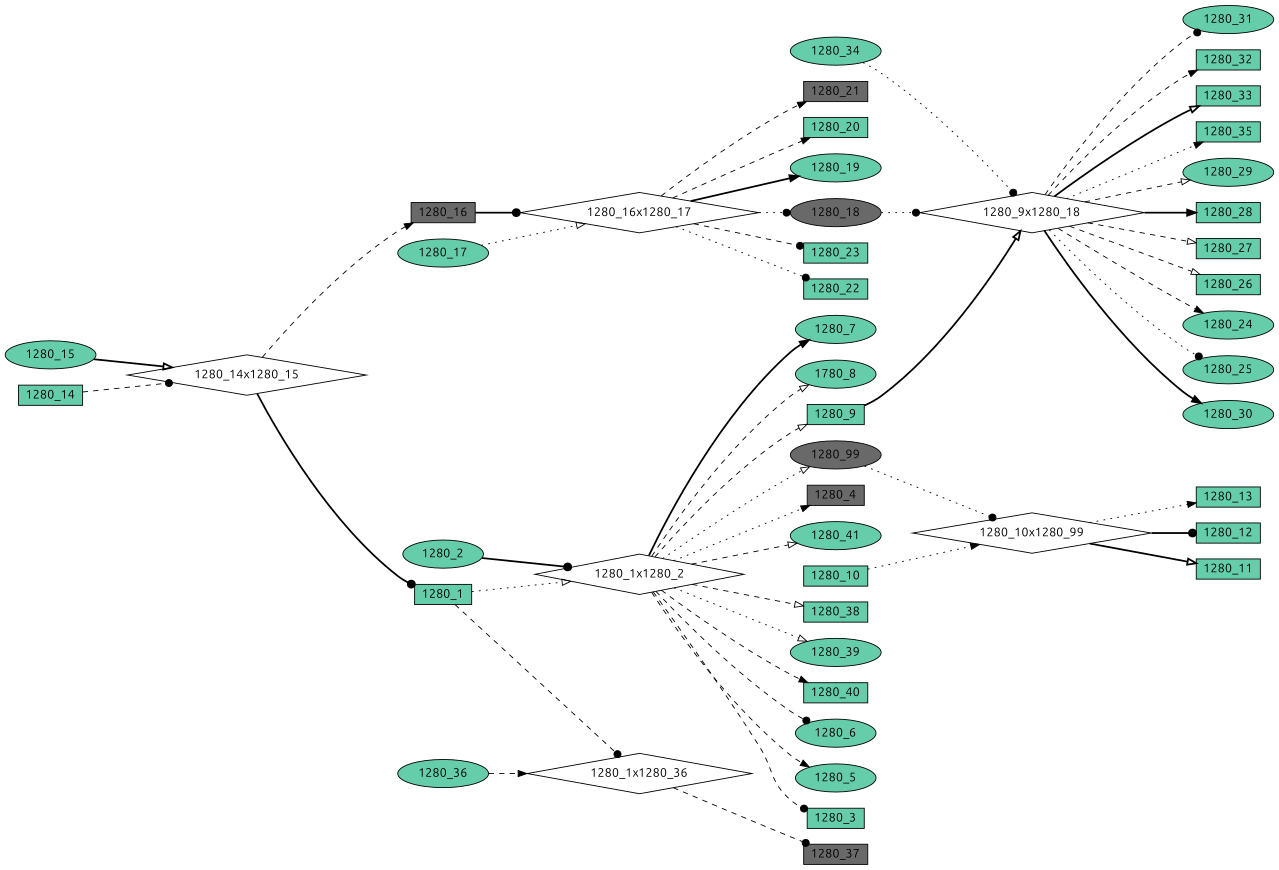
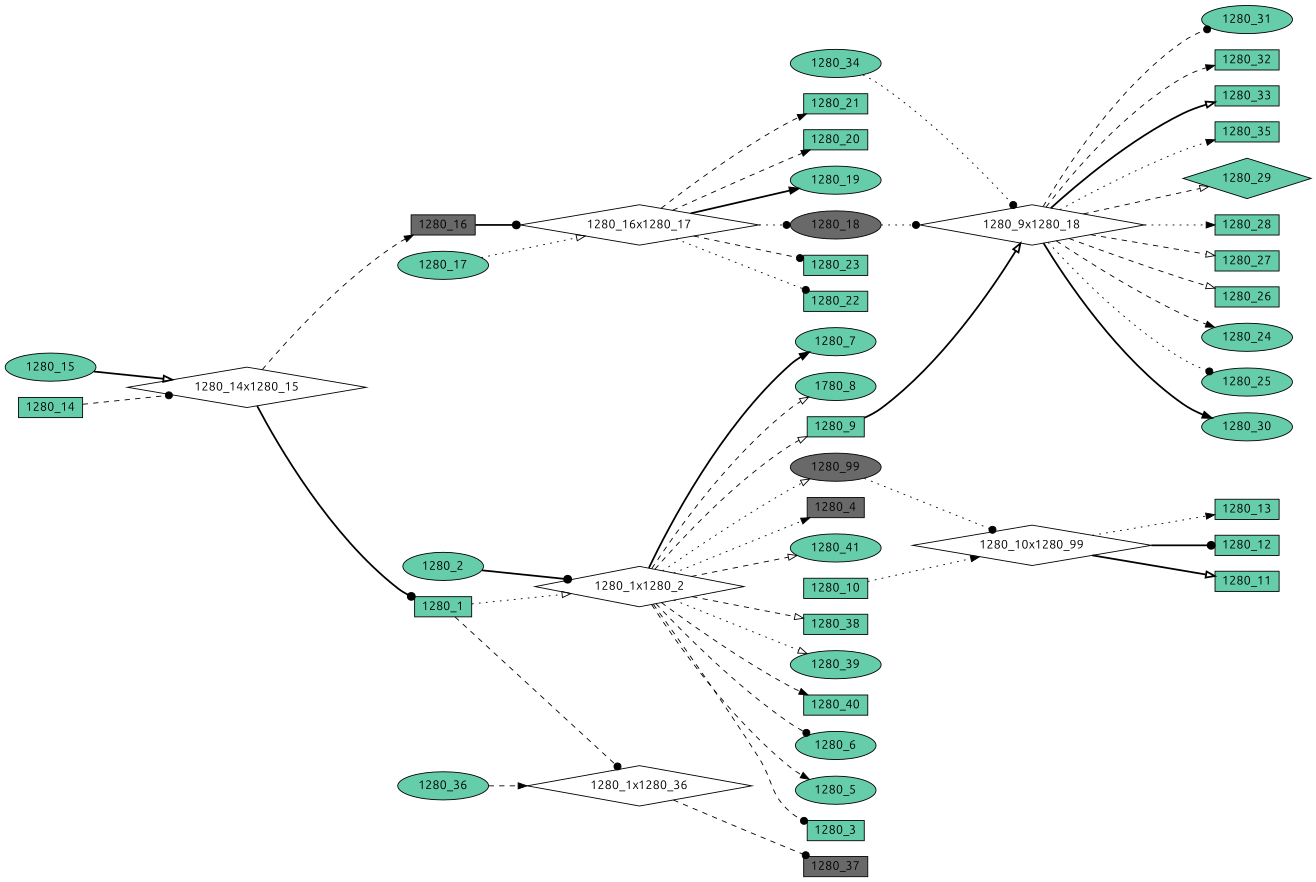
(836, 92) -> (836, 104)
(1228, 172) -> (1247, 178)
(1166, 213) -> (1175, 225)
